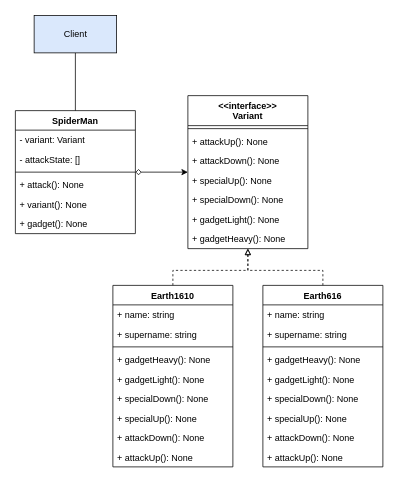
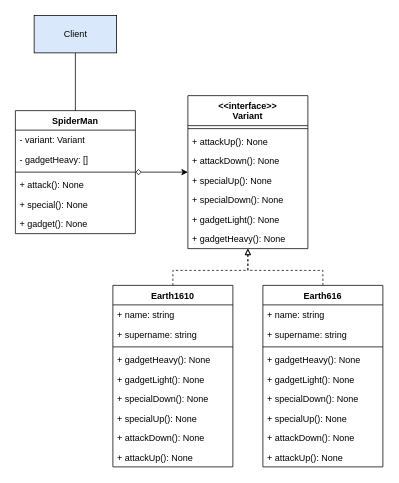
(59, 160) -> (59, 160)
(58, 205) -> (56, 205)
